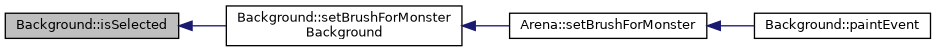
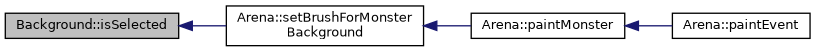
(344, 26) -> (325, 26)
(608, 26) -> (548, 26)
(842, 26) -> (741, 26)
